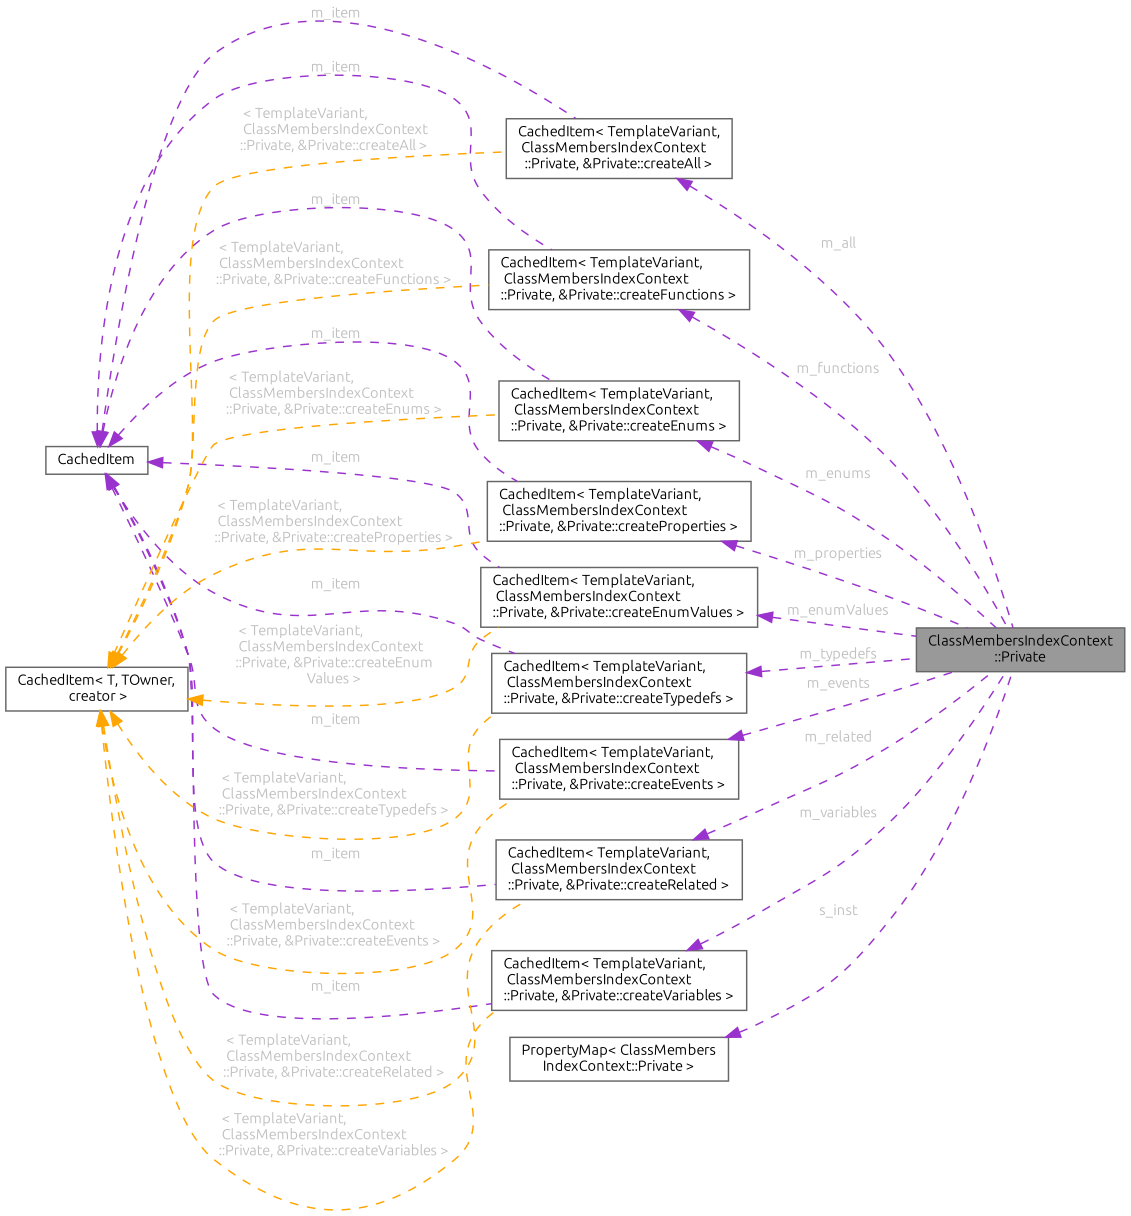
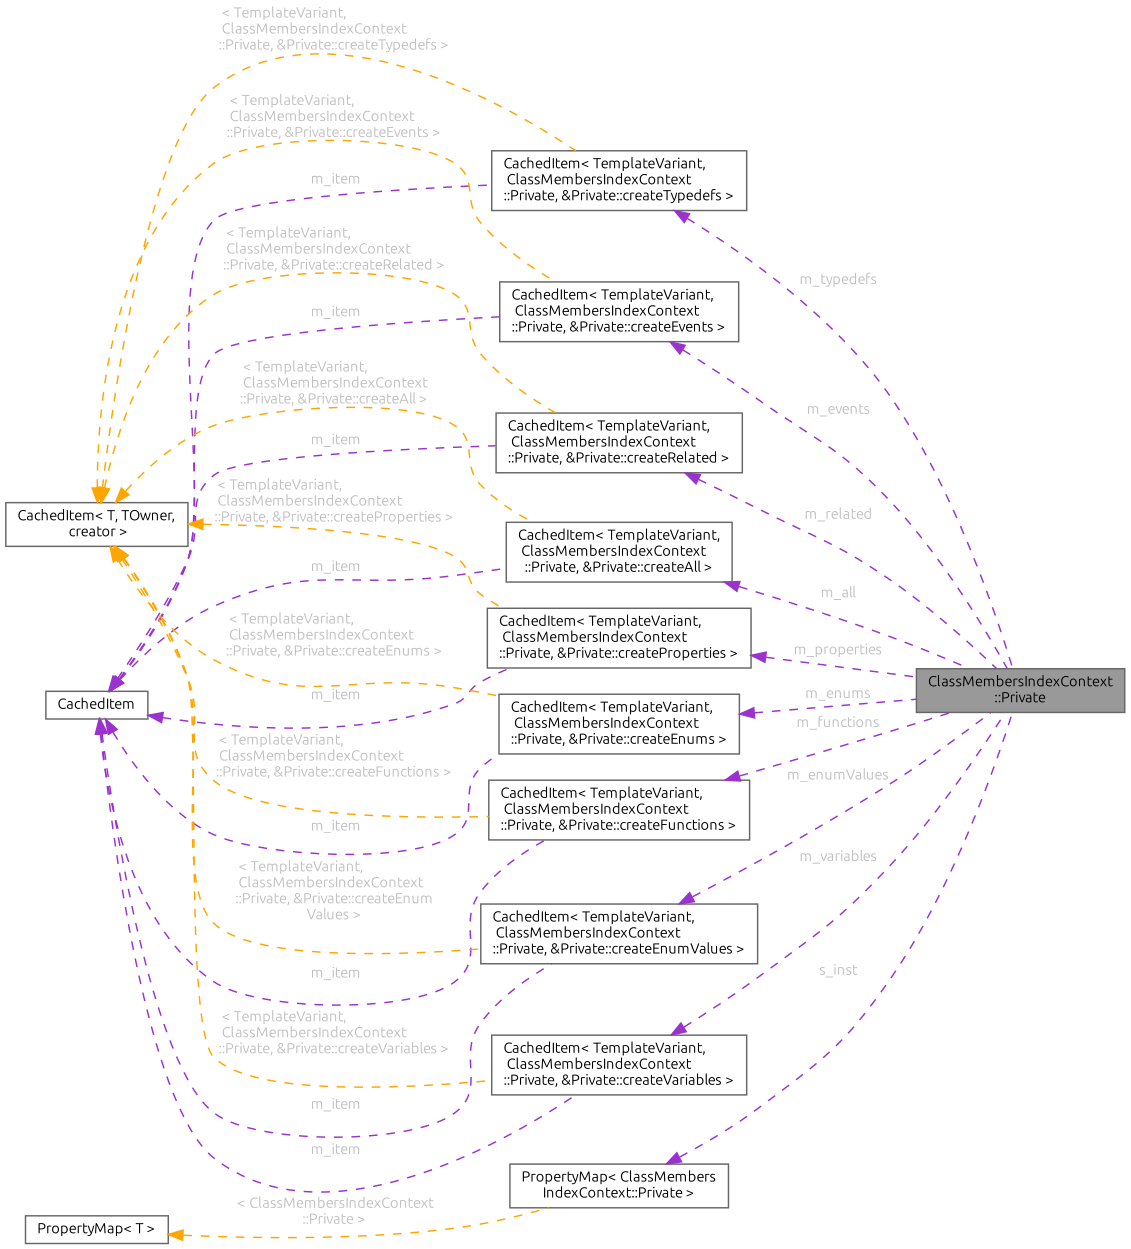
none -> (97, 1230)
